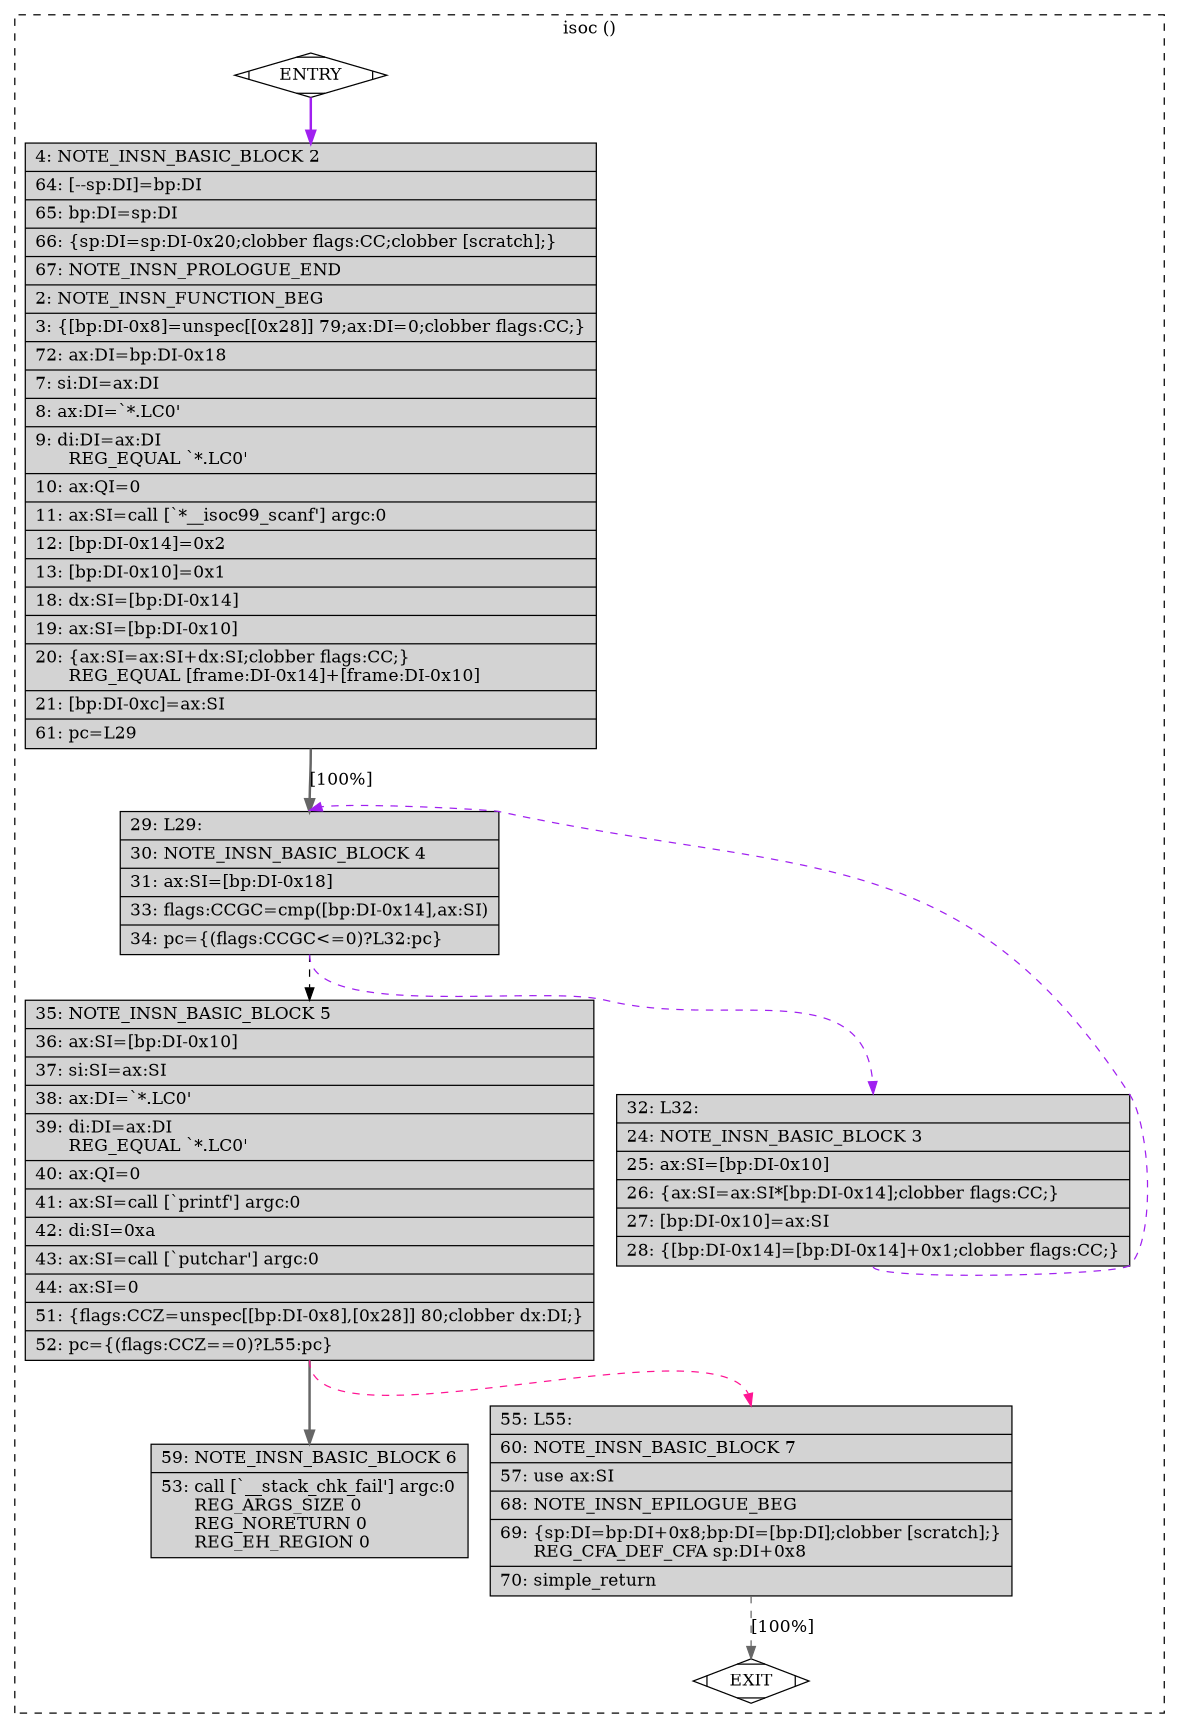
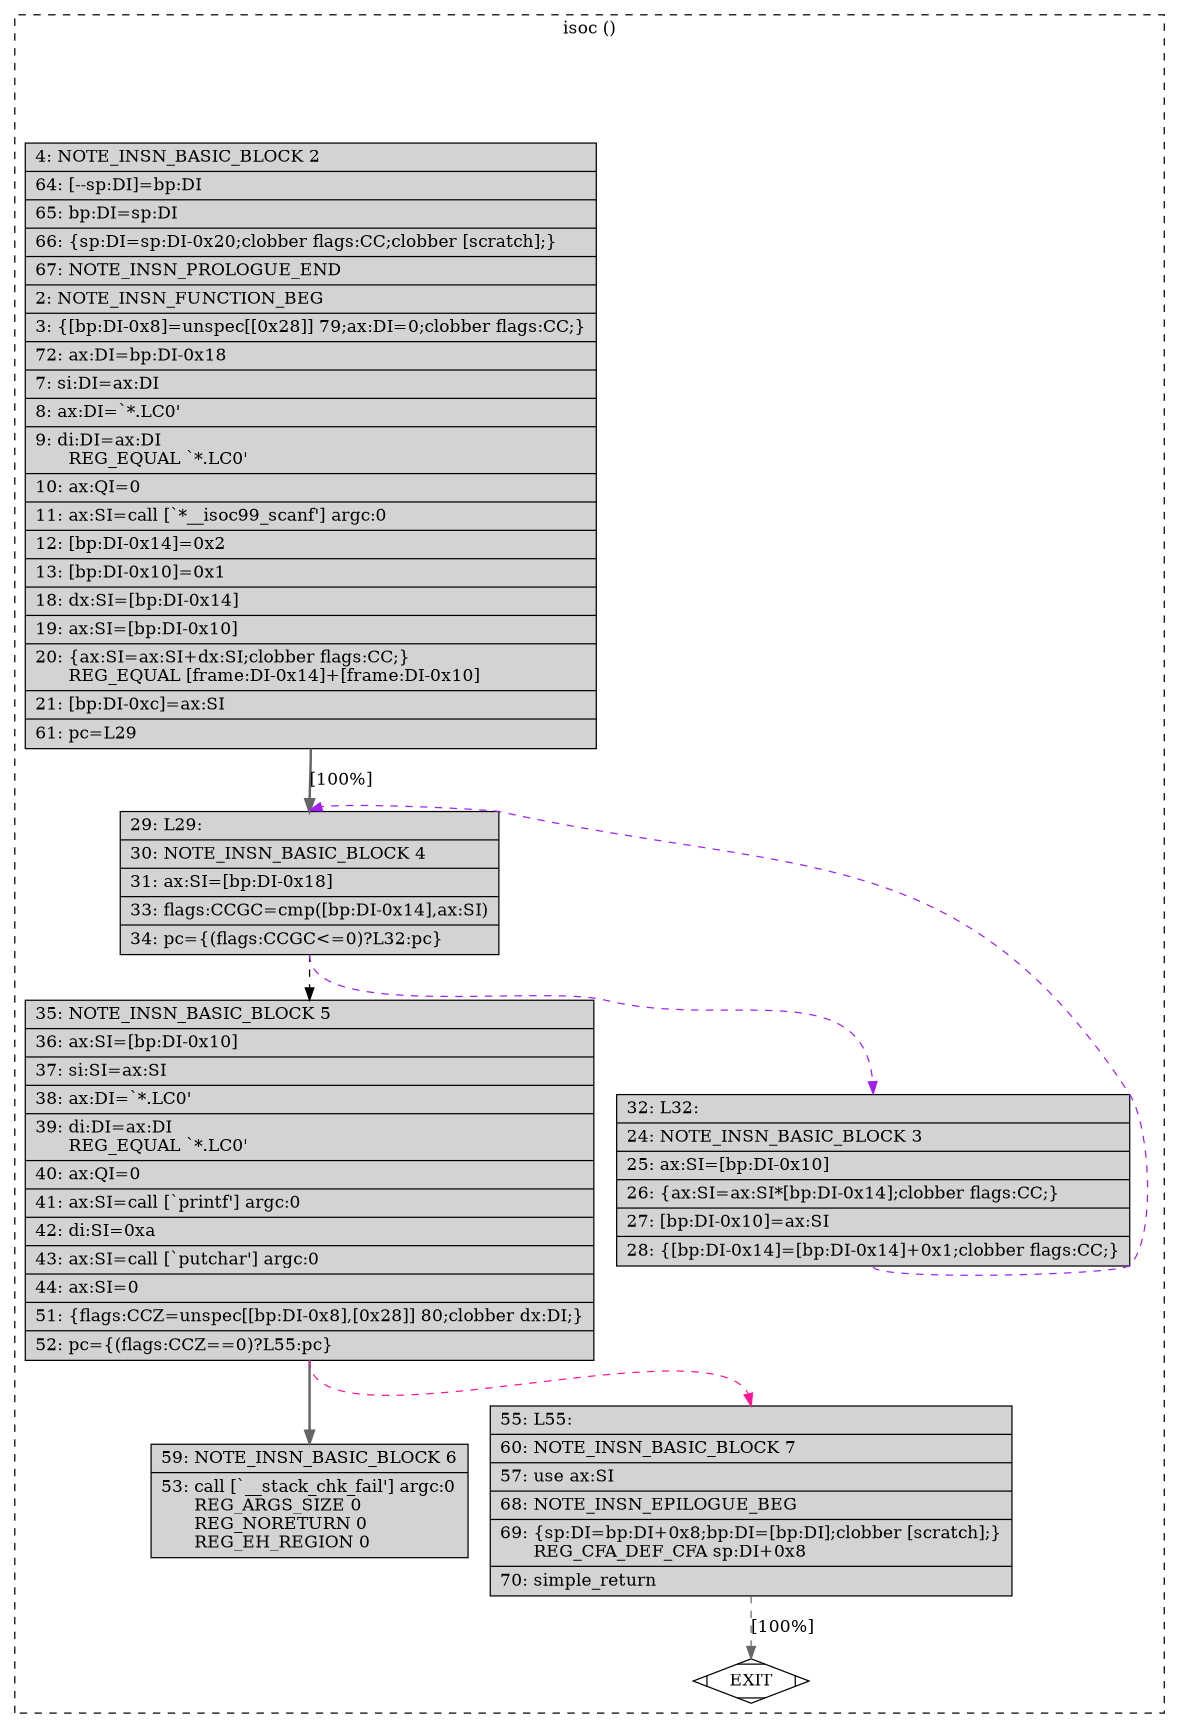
(311, 75) -> none
